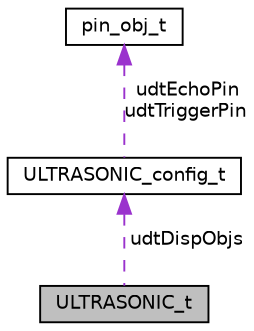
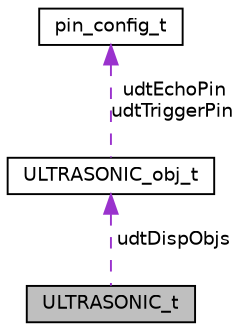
(124, 27) -> (111, 27)
(124, 176) -> (111, 176)
